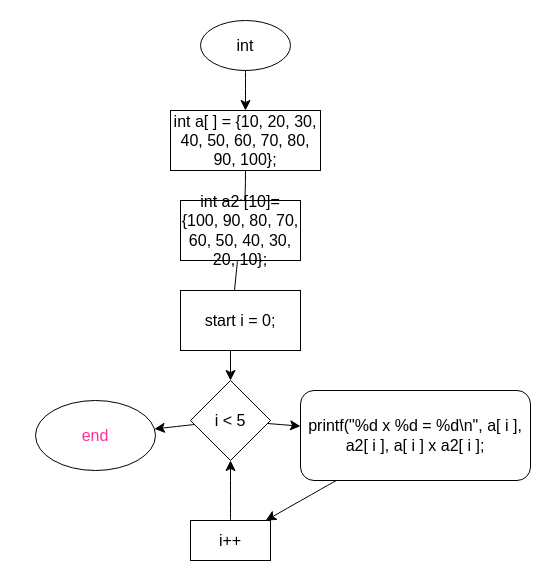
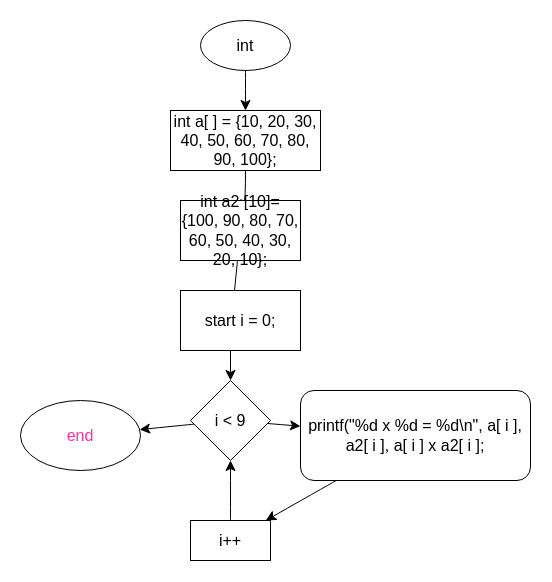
(231, 421) -> (231, 421)
(96, 436) -> (81, 436)
